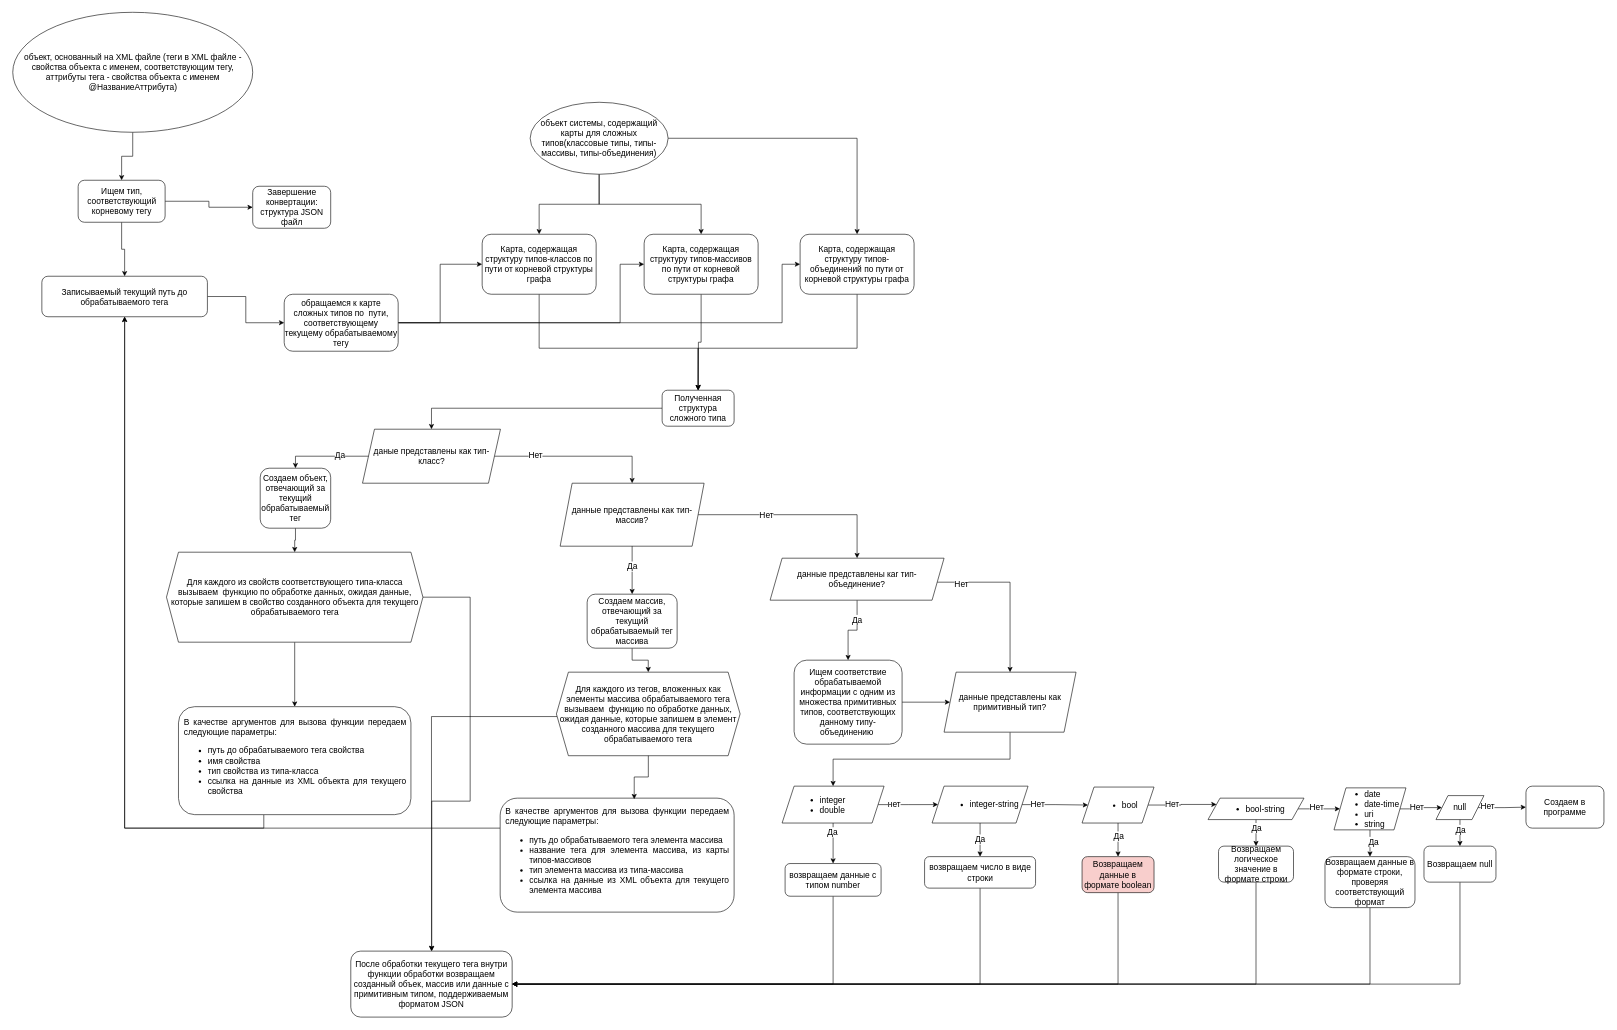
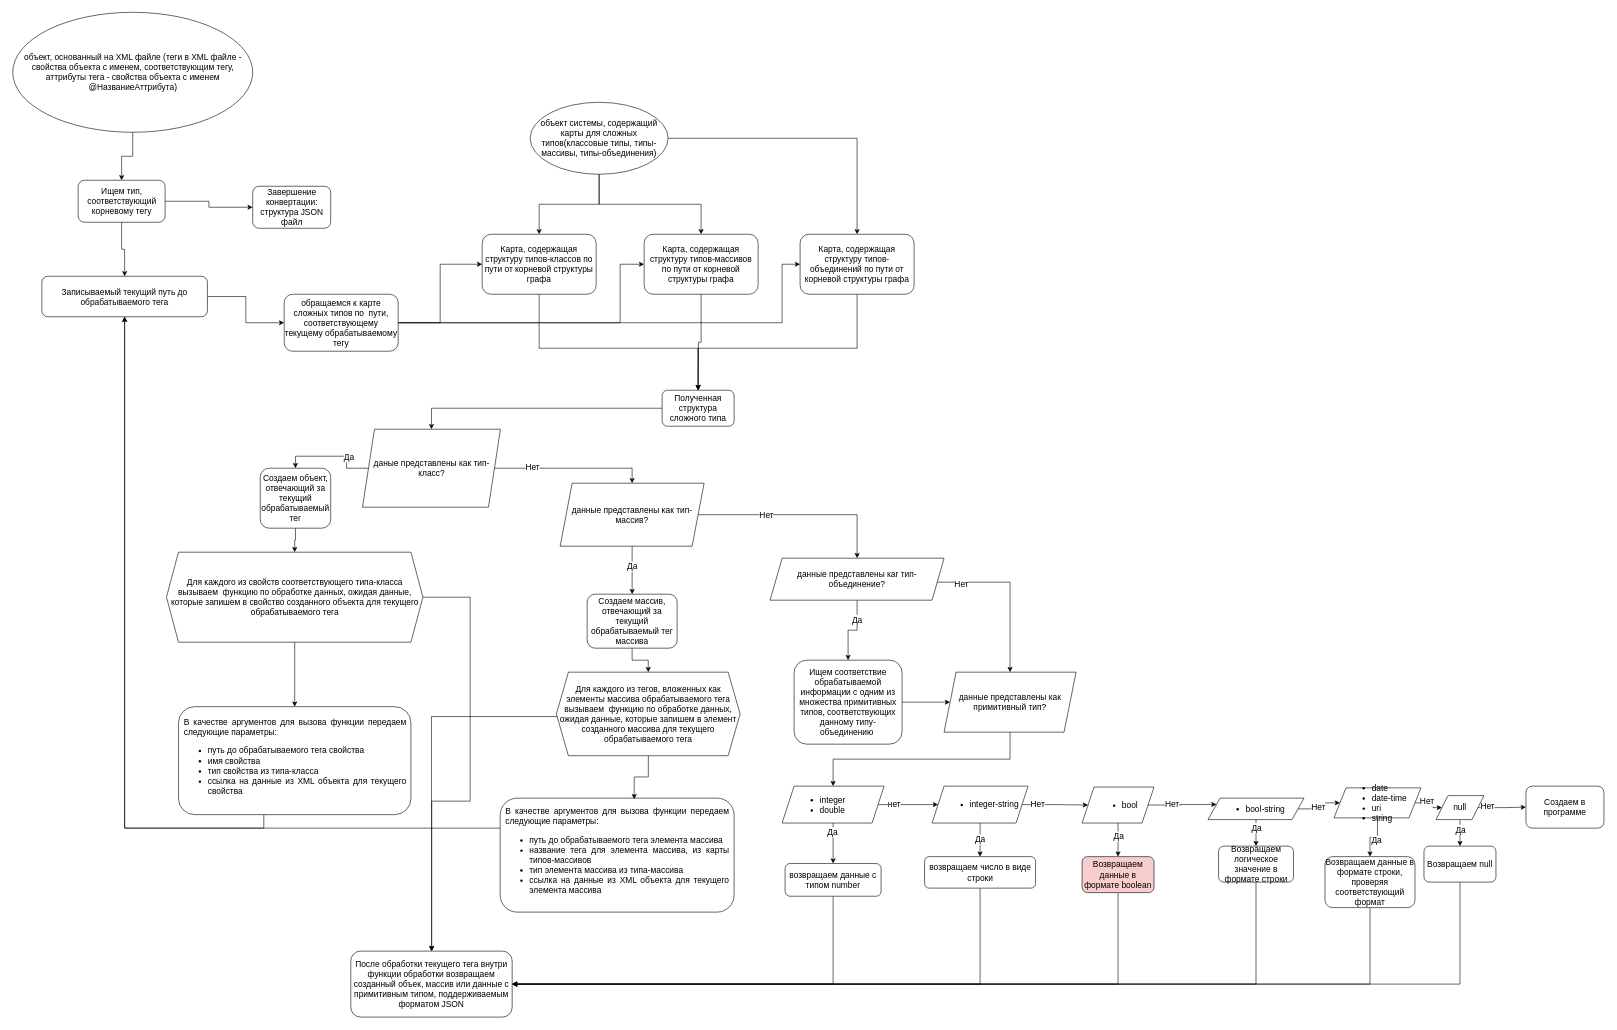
(431, 456) -> (431, 468)
(1370, 809) -> (1378, 803)
